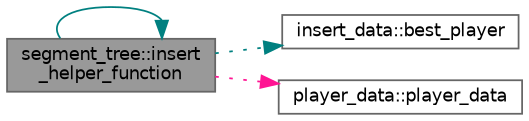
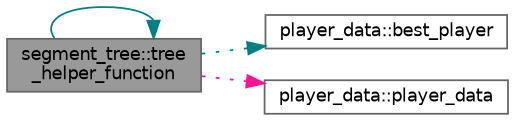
(400, 32) -> (386, 32)
(111, 65) -> (104, 65)
